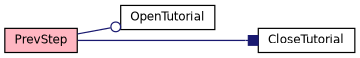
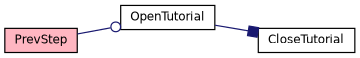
(162, 40) -> (231, 28)
